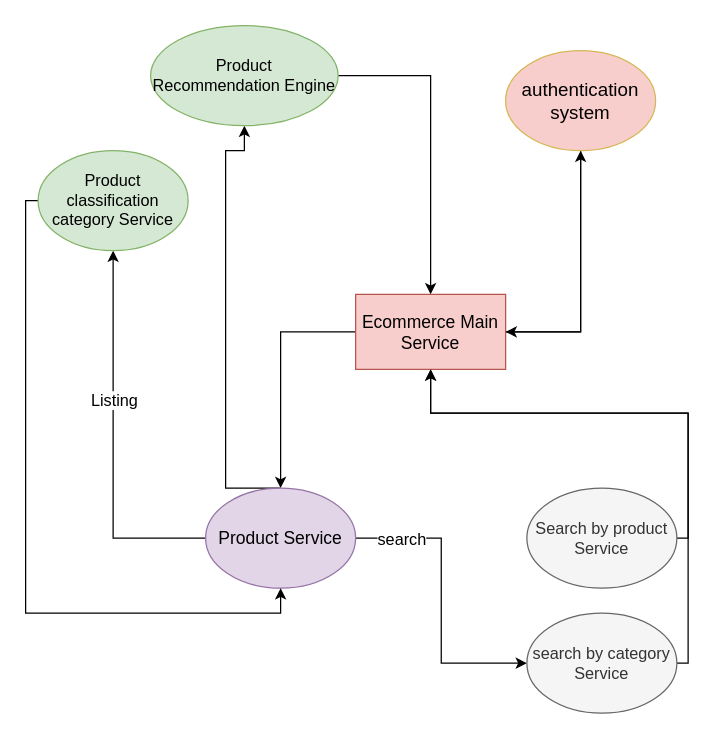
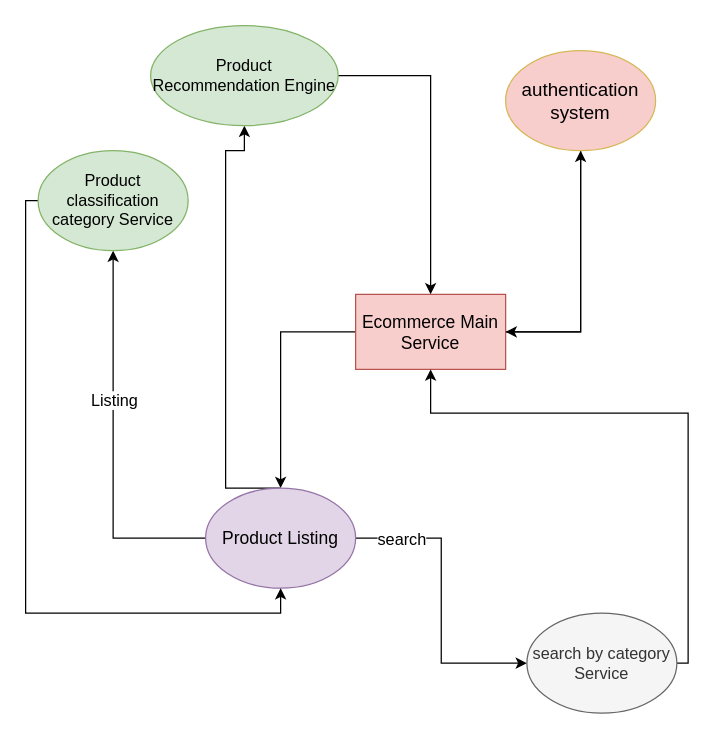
(281, 538) -> (281, 538)
(602, 538) -> none
(681, 538) -> none
